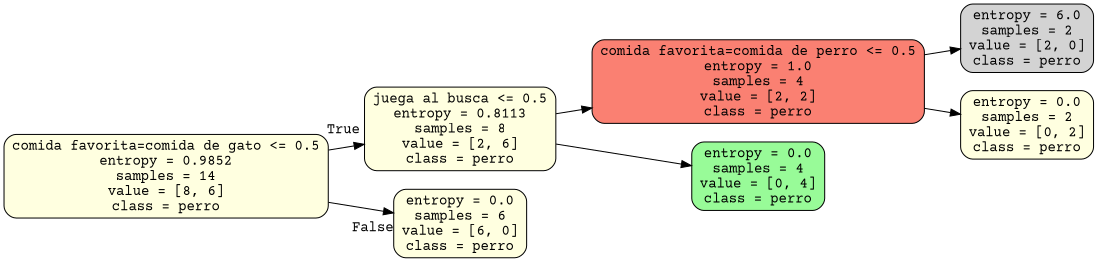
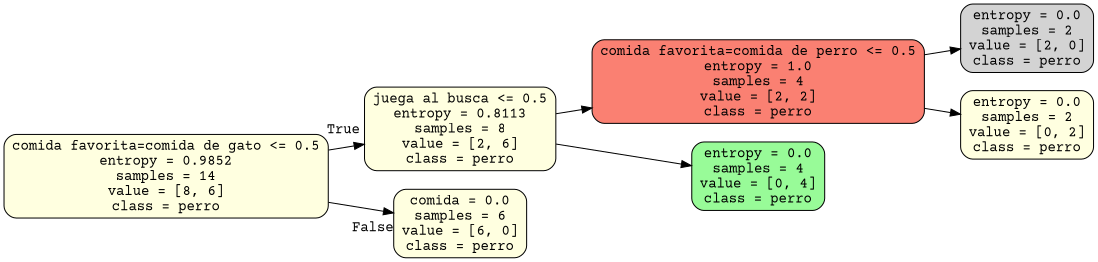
(1027, 38) -> (1027, 38)
(460, 224) -> (460, 224)
